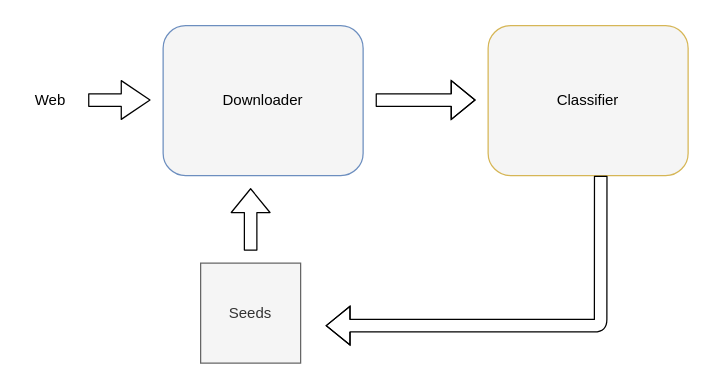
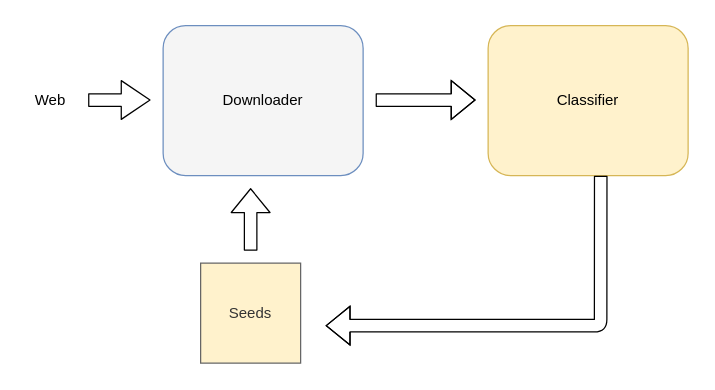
(588, 101) -> (588, 101)
(251, 313) -> (251, 313)
